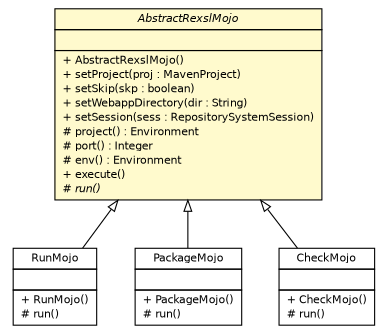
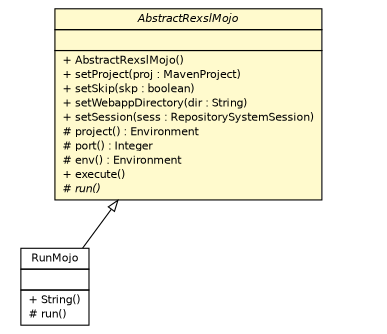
(188, 287) -> none
(326, 287) -> none
(55, 300) -> (55, 300)
